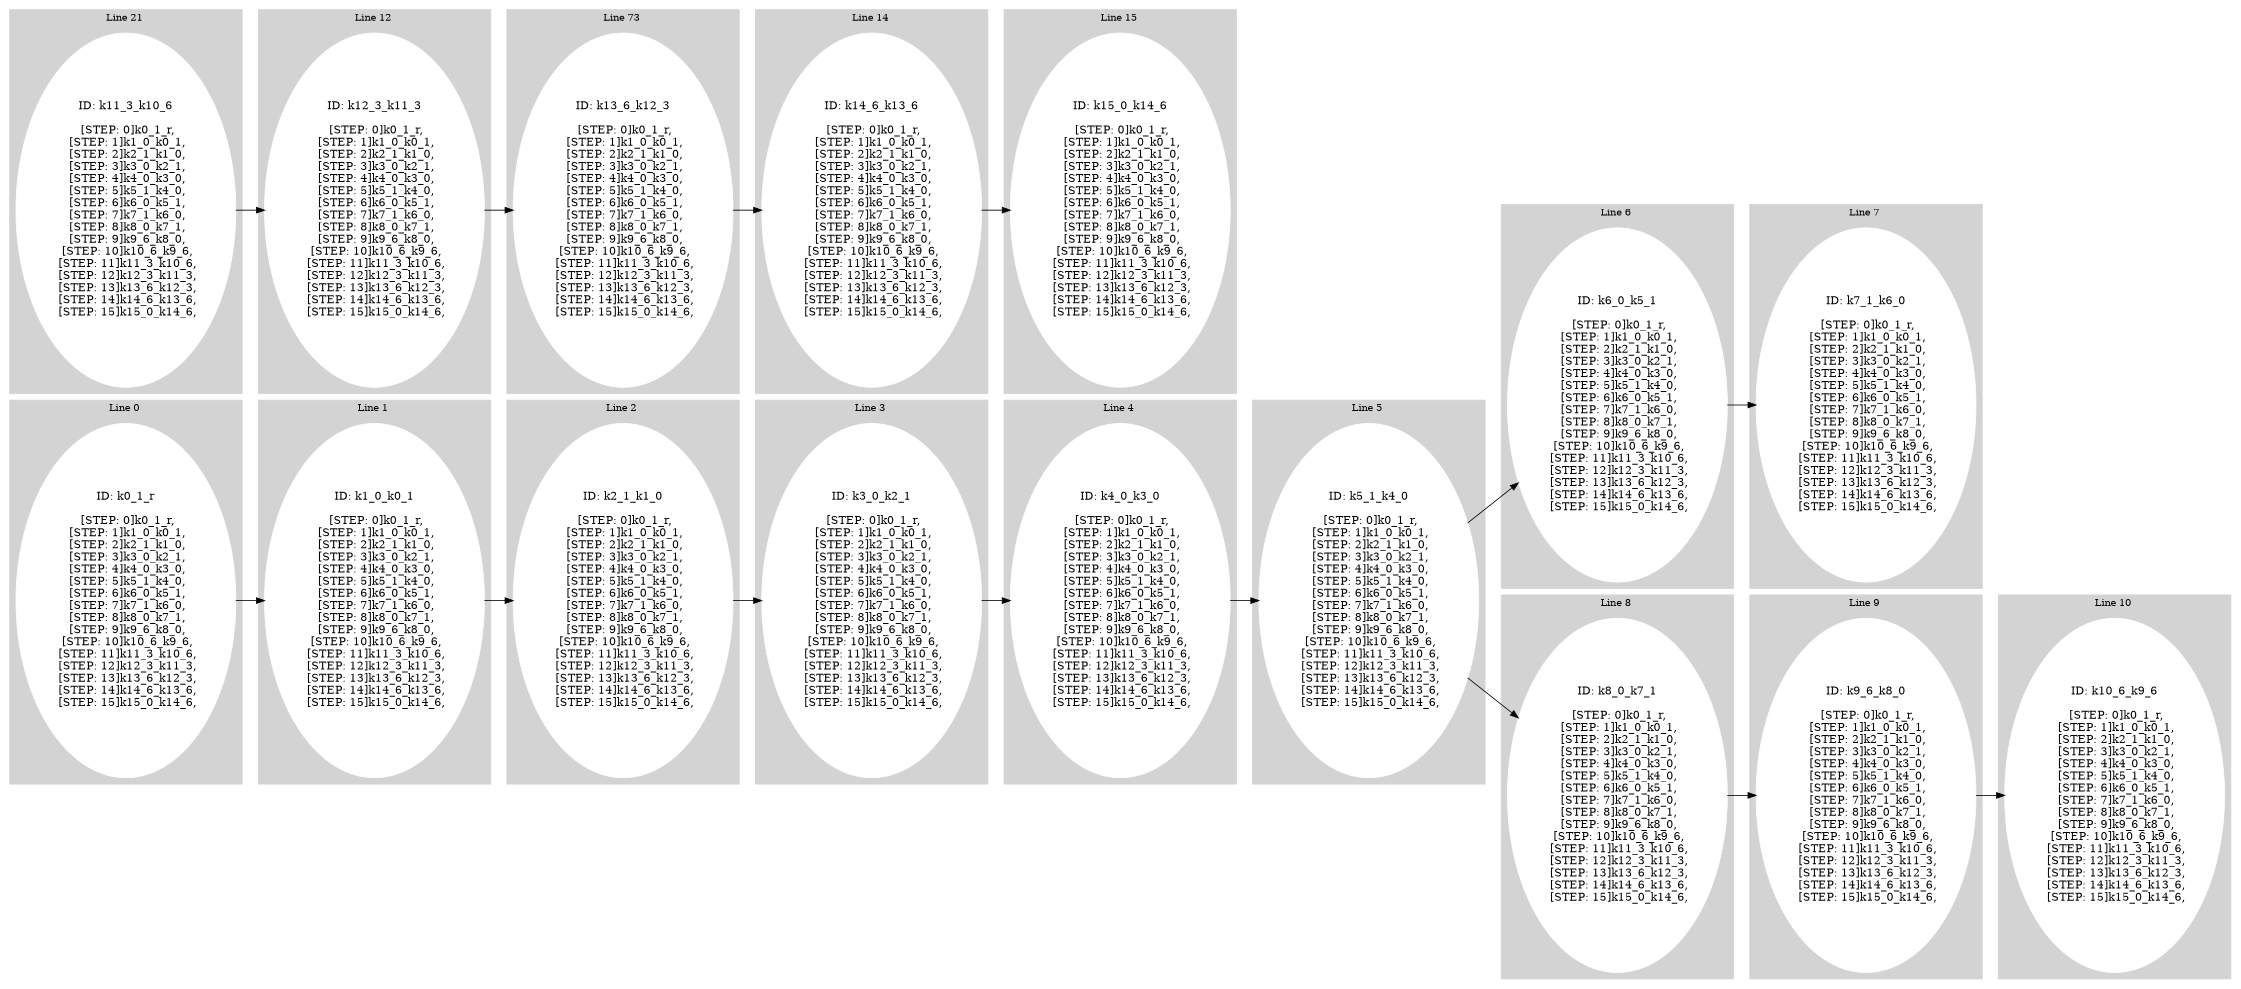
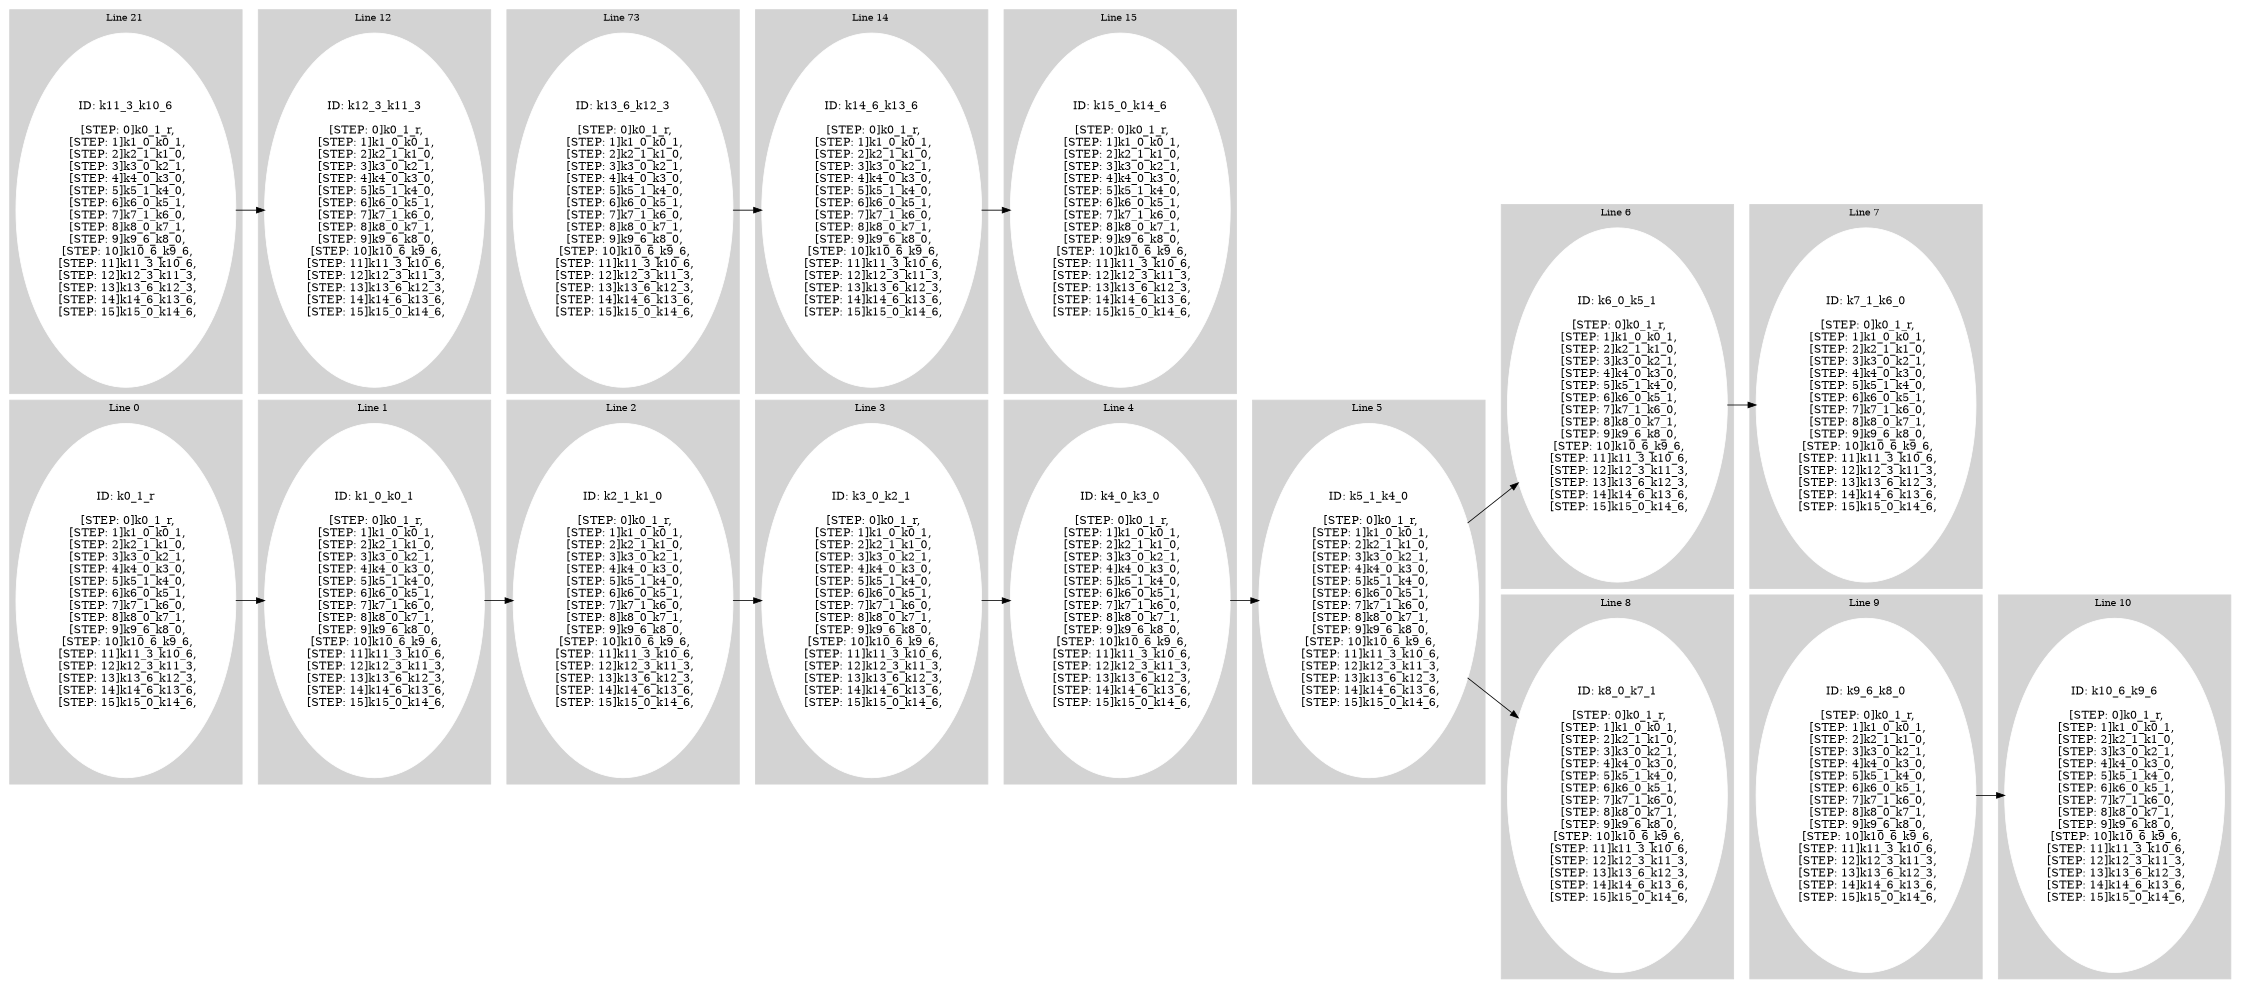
(496, 210) -> none
(1739, 795) -> none
